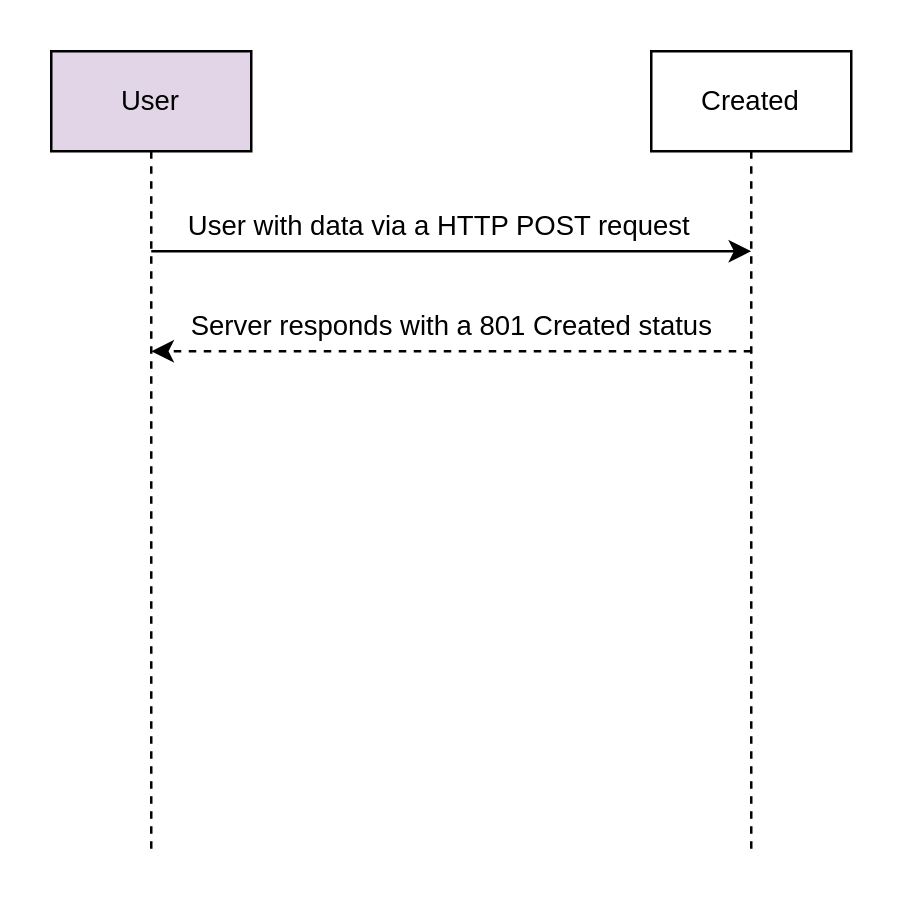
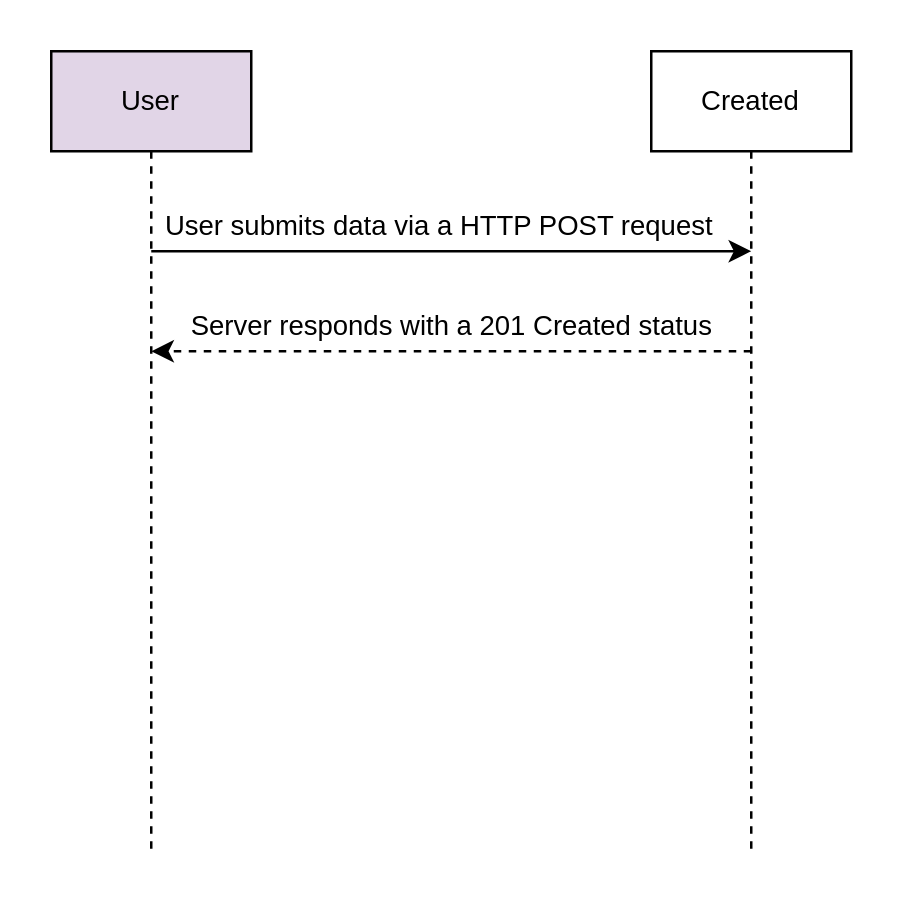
(440, 226) -> (440, 226)
(453, 326) -> (453, 326)
